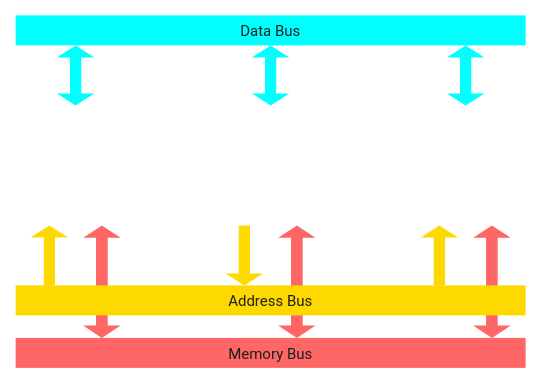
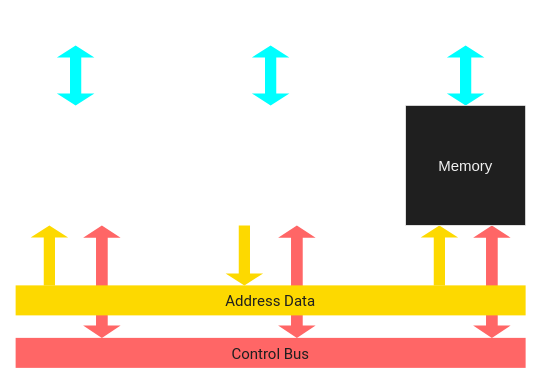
(270, 30) -> none
none -> (465, 165)
(270, 300) -> (270, 300)
(270, 353) -> (270, 353)
